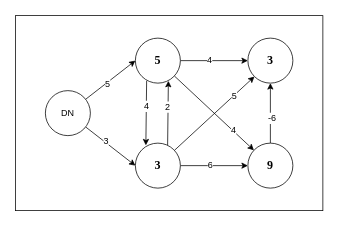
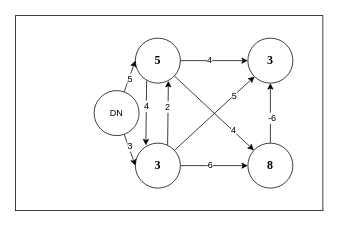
(68, 113) -> (117, 113)
(270, 165) -> (270, 165)
